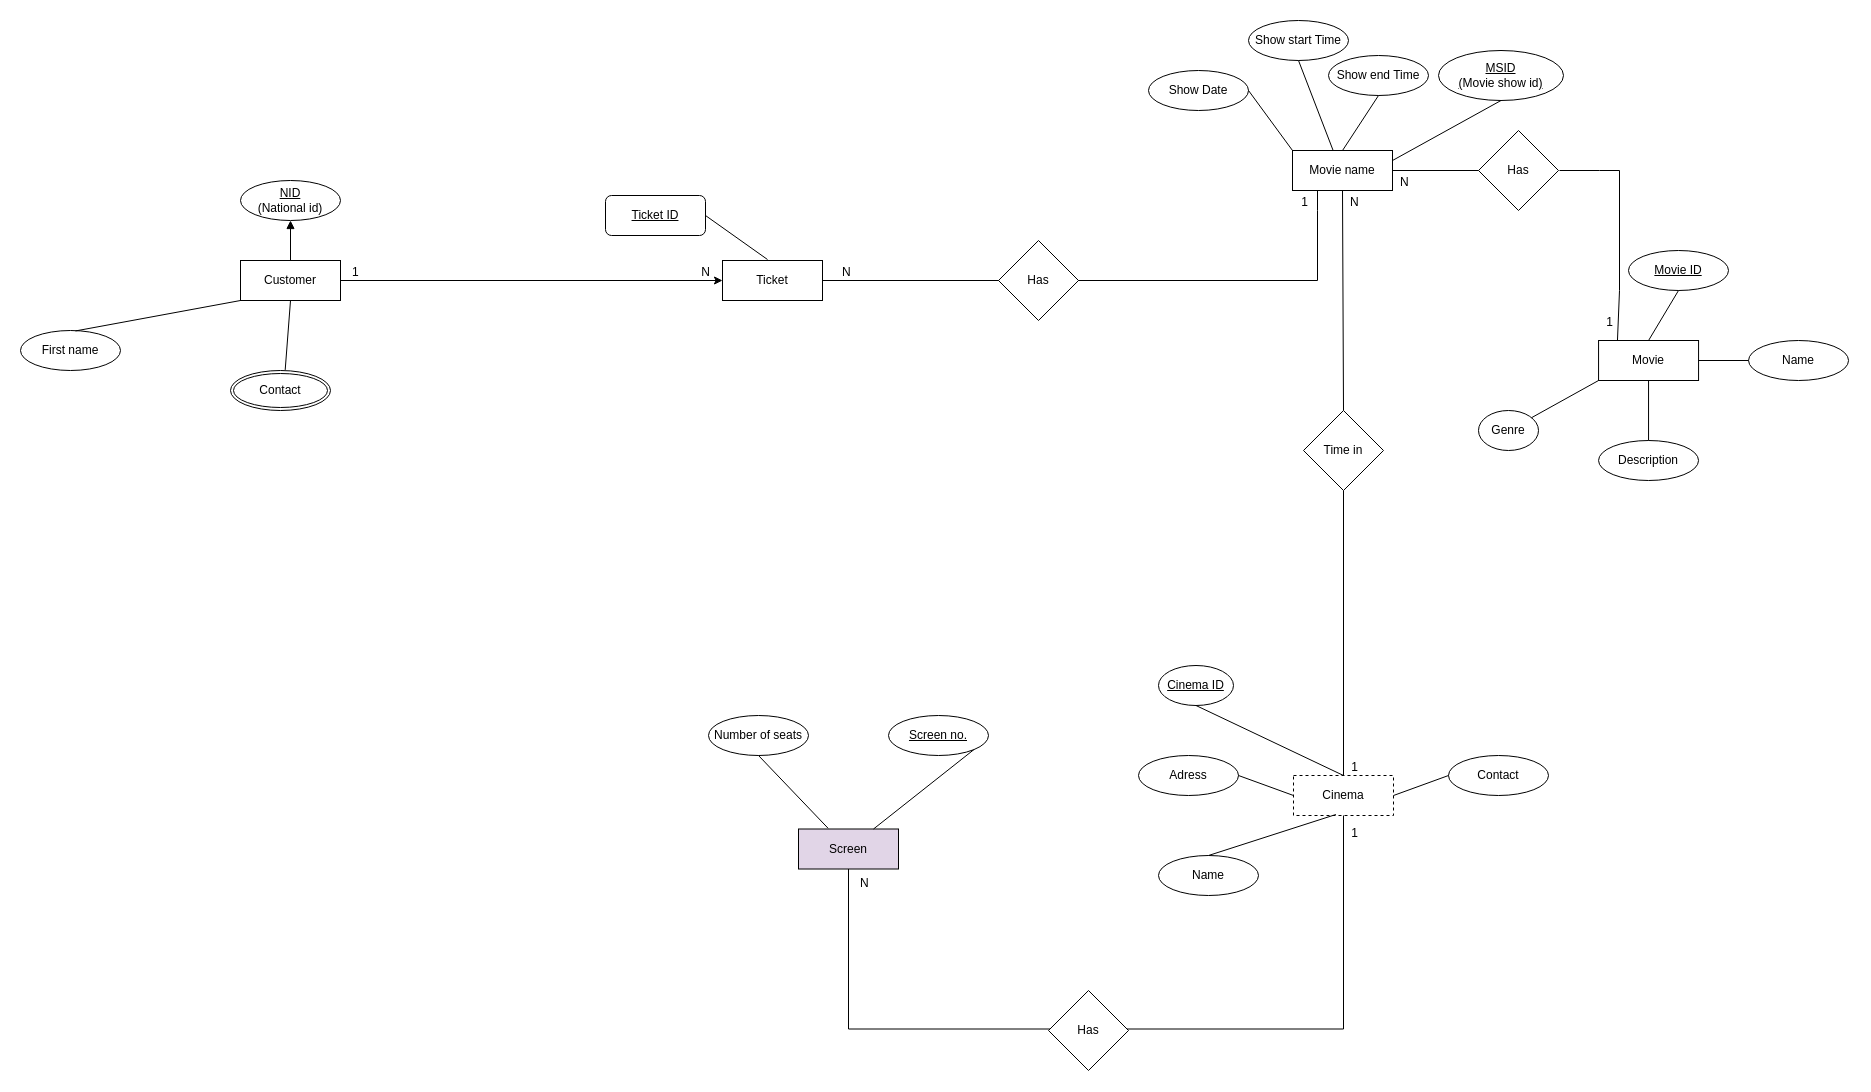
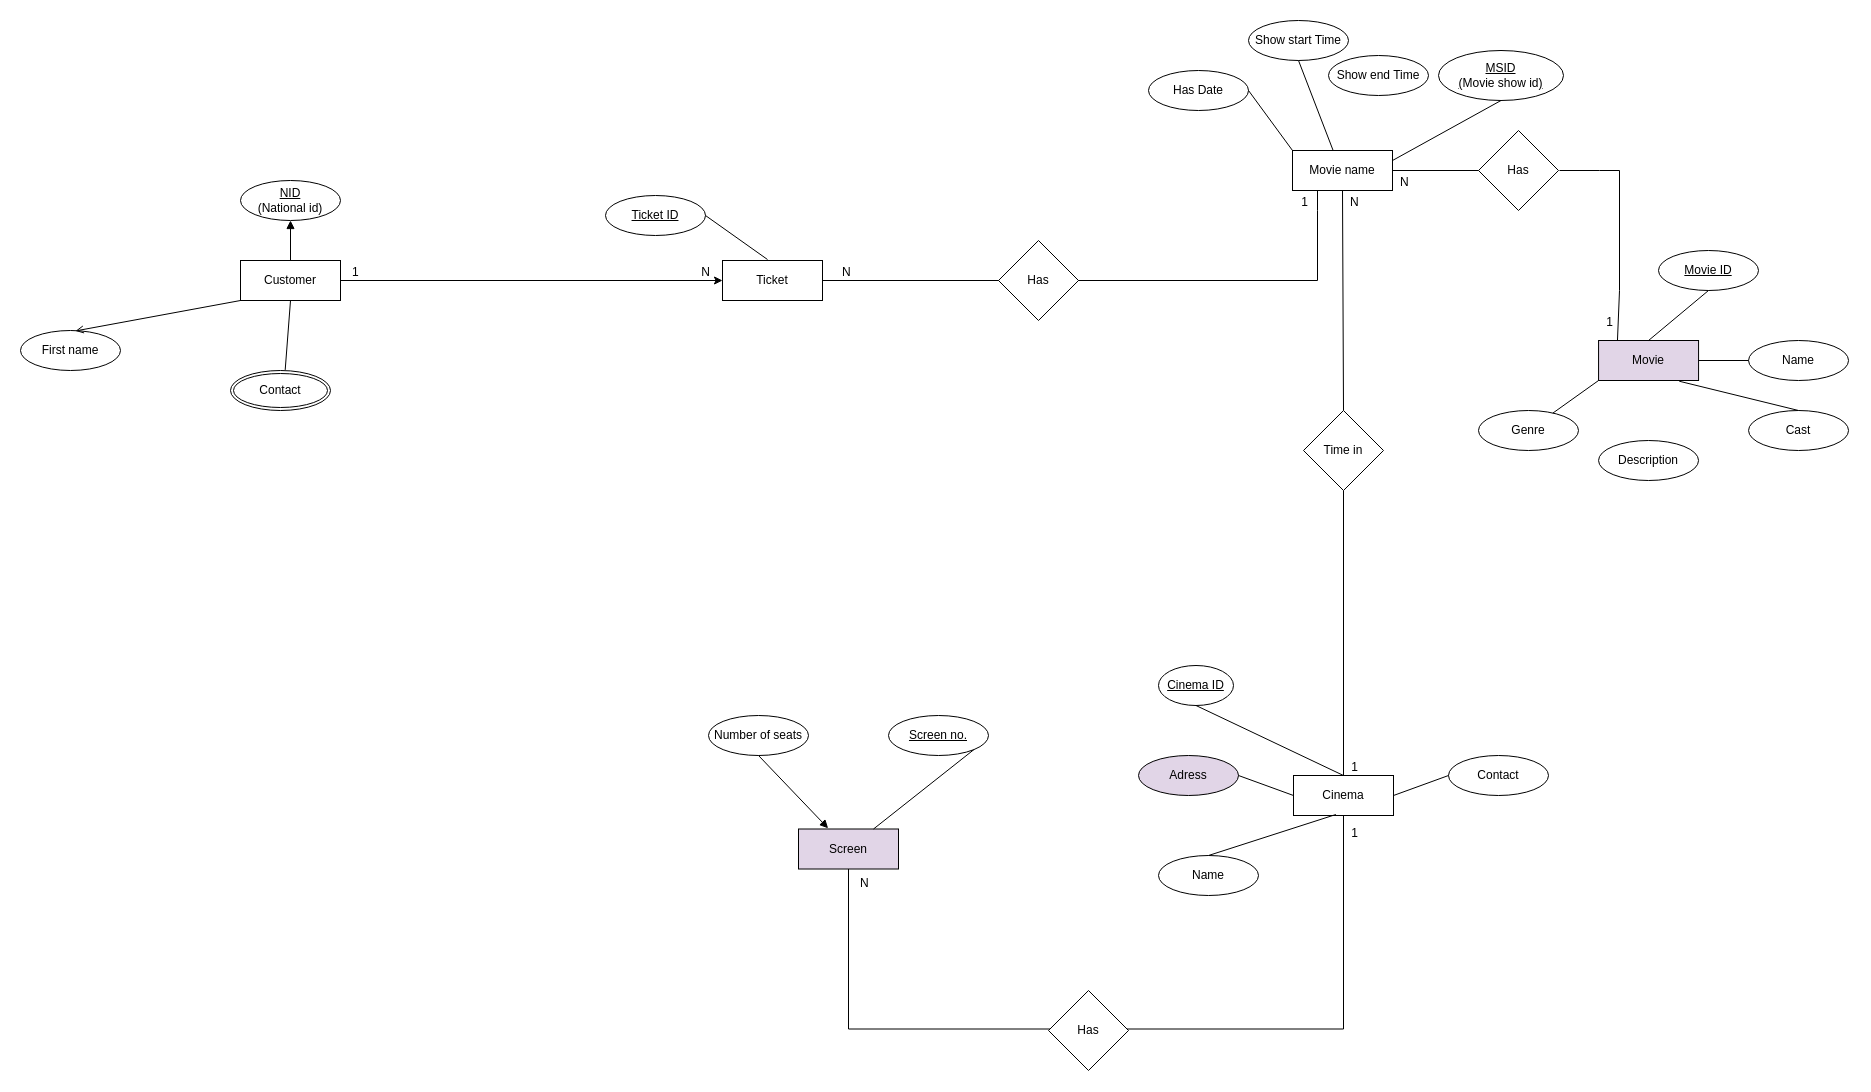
(1199, 91) -> (1199, 91)
(1361, 123) -> none
(656, 216) -> (656, 216)
(1679, 271) -> (1709, 271)
(79, 330) -> (81, 330)
(1649, 361) -> (1649, 361)
none -> (1739, 396)
(1649, 411) -> none
(1509, 431) -> (1529, 431)
none -> (1799, 431)
(1189, 776) -> (1189, 776)
(1344, 796) -> (1344, 796)
(825, 825) -> (822, 822)
